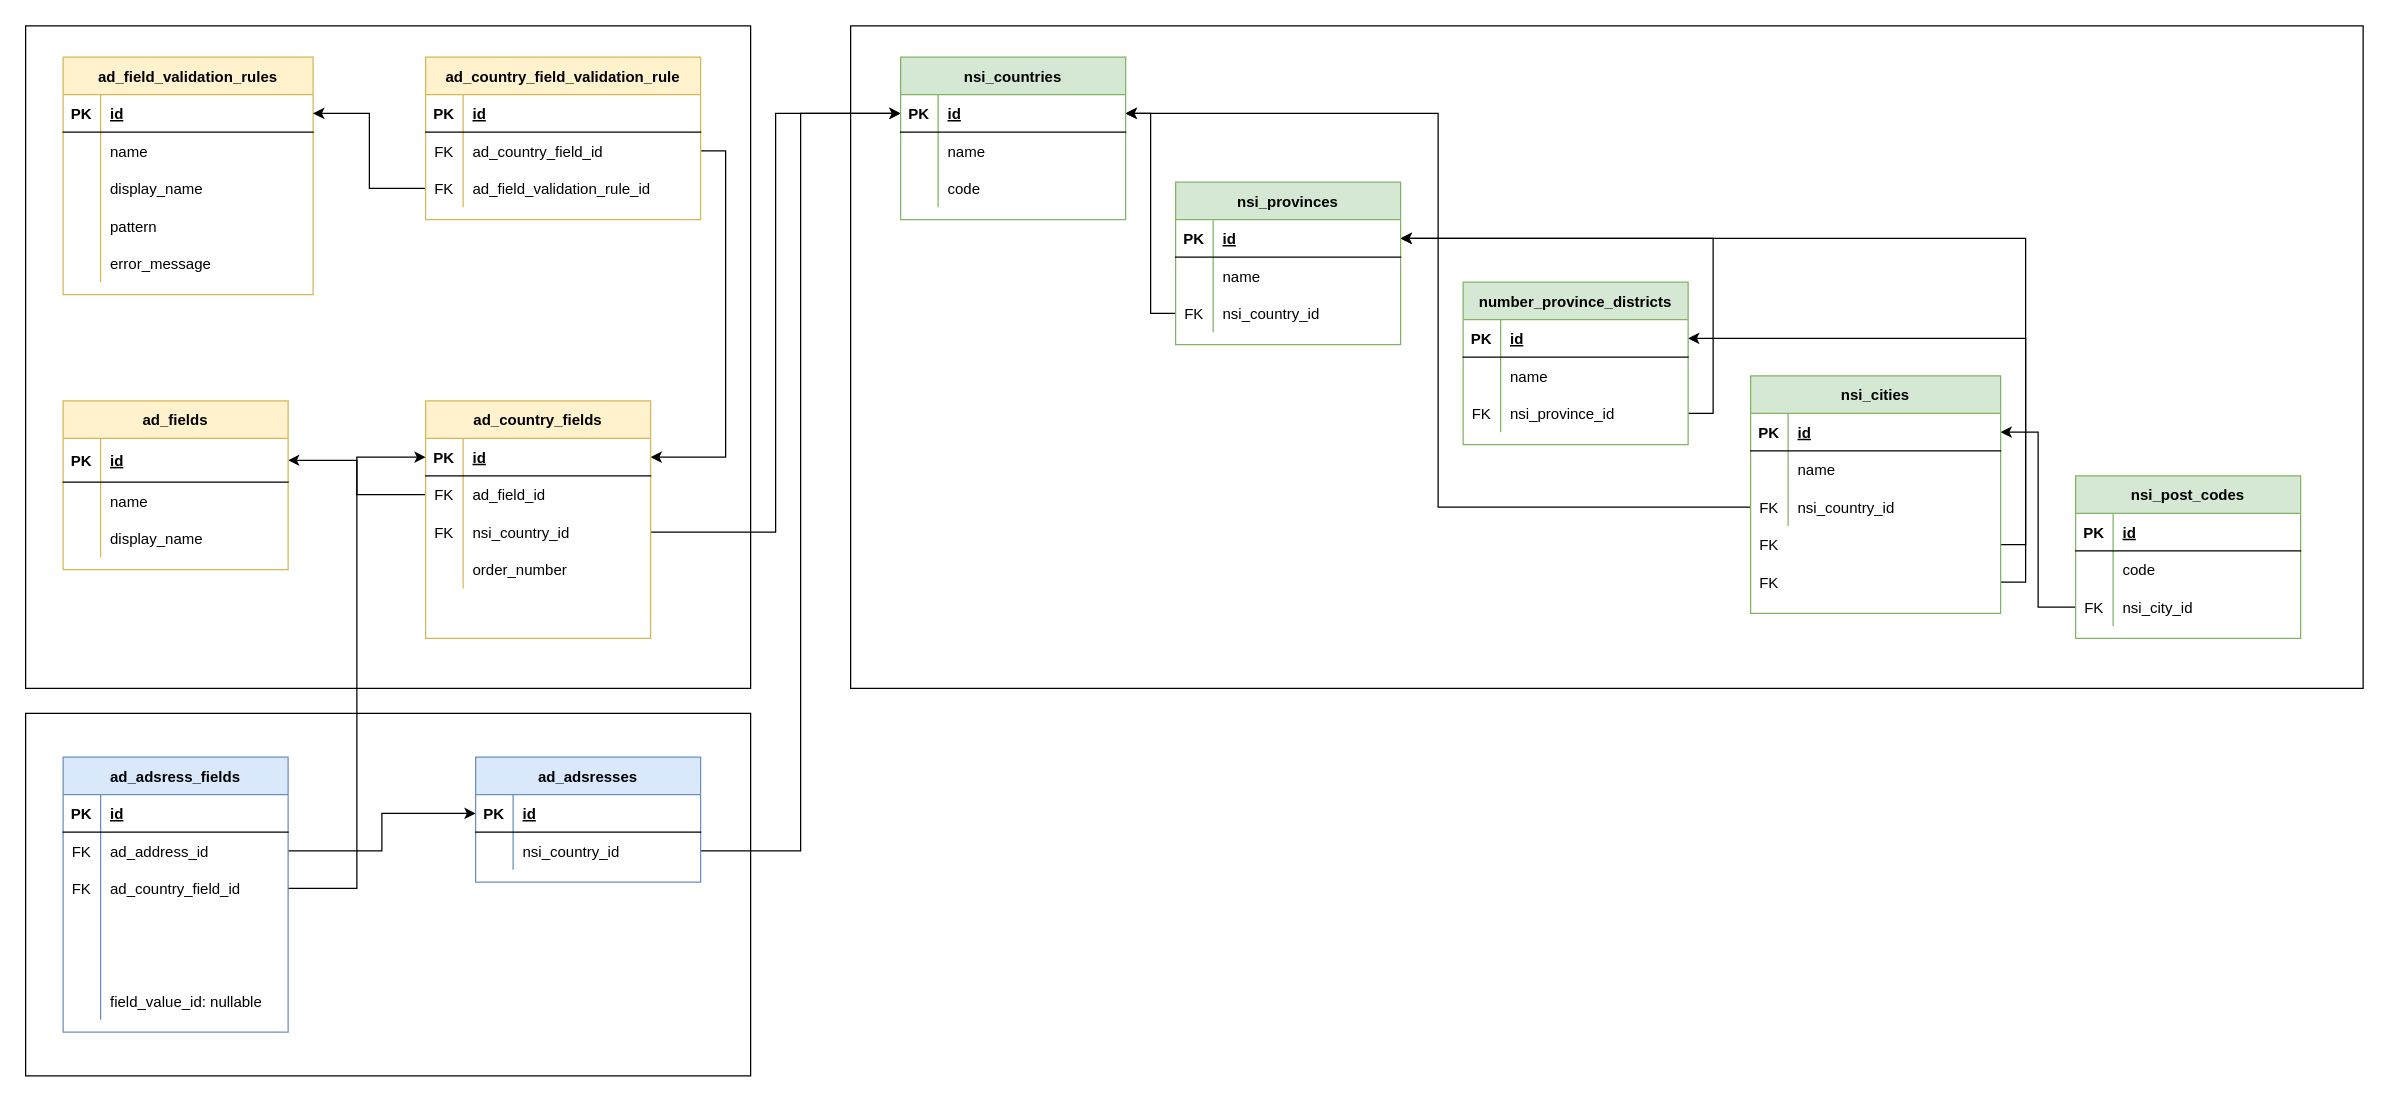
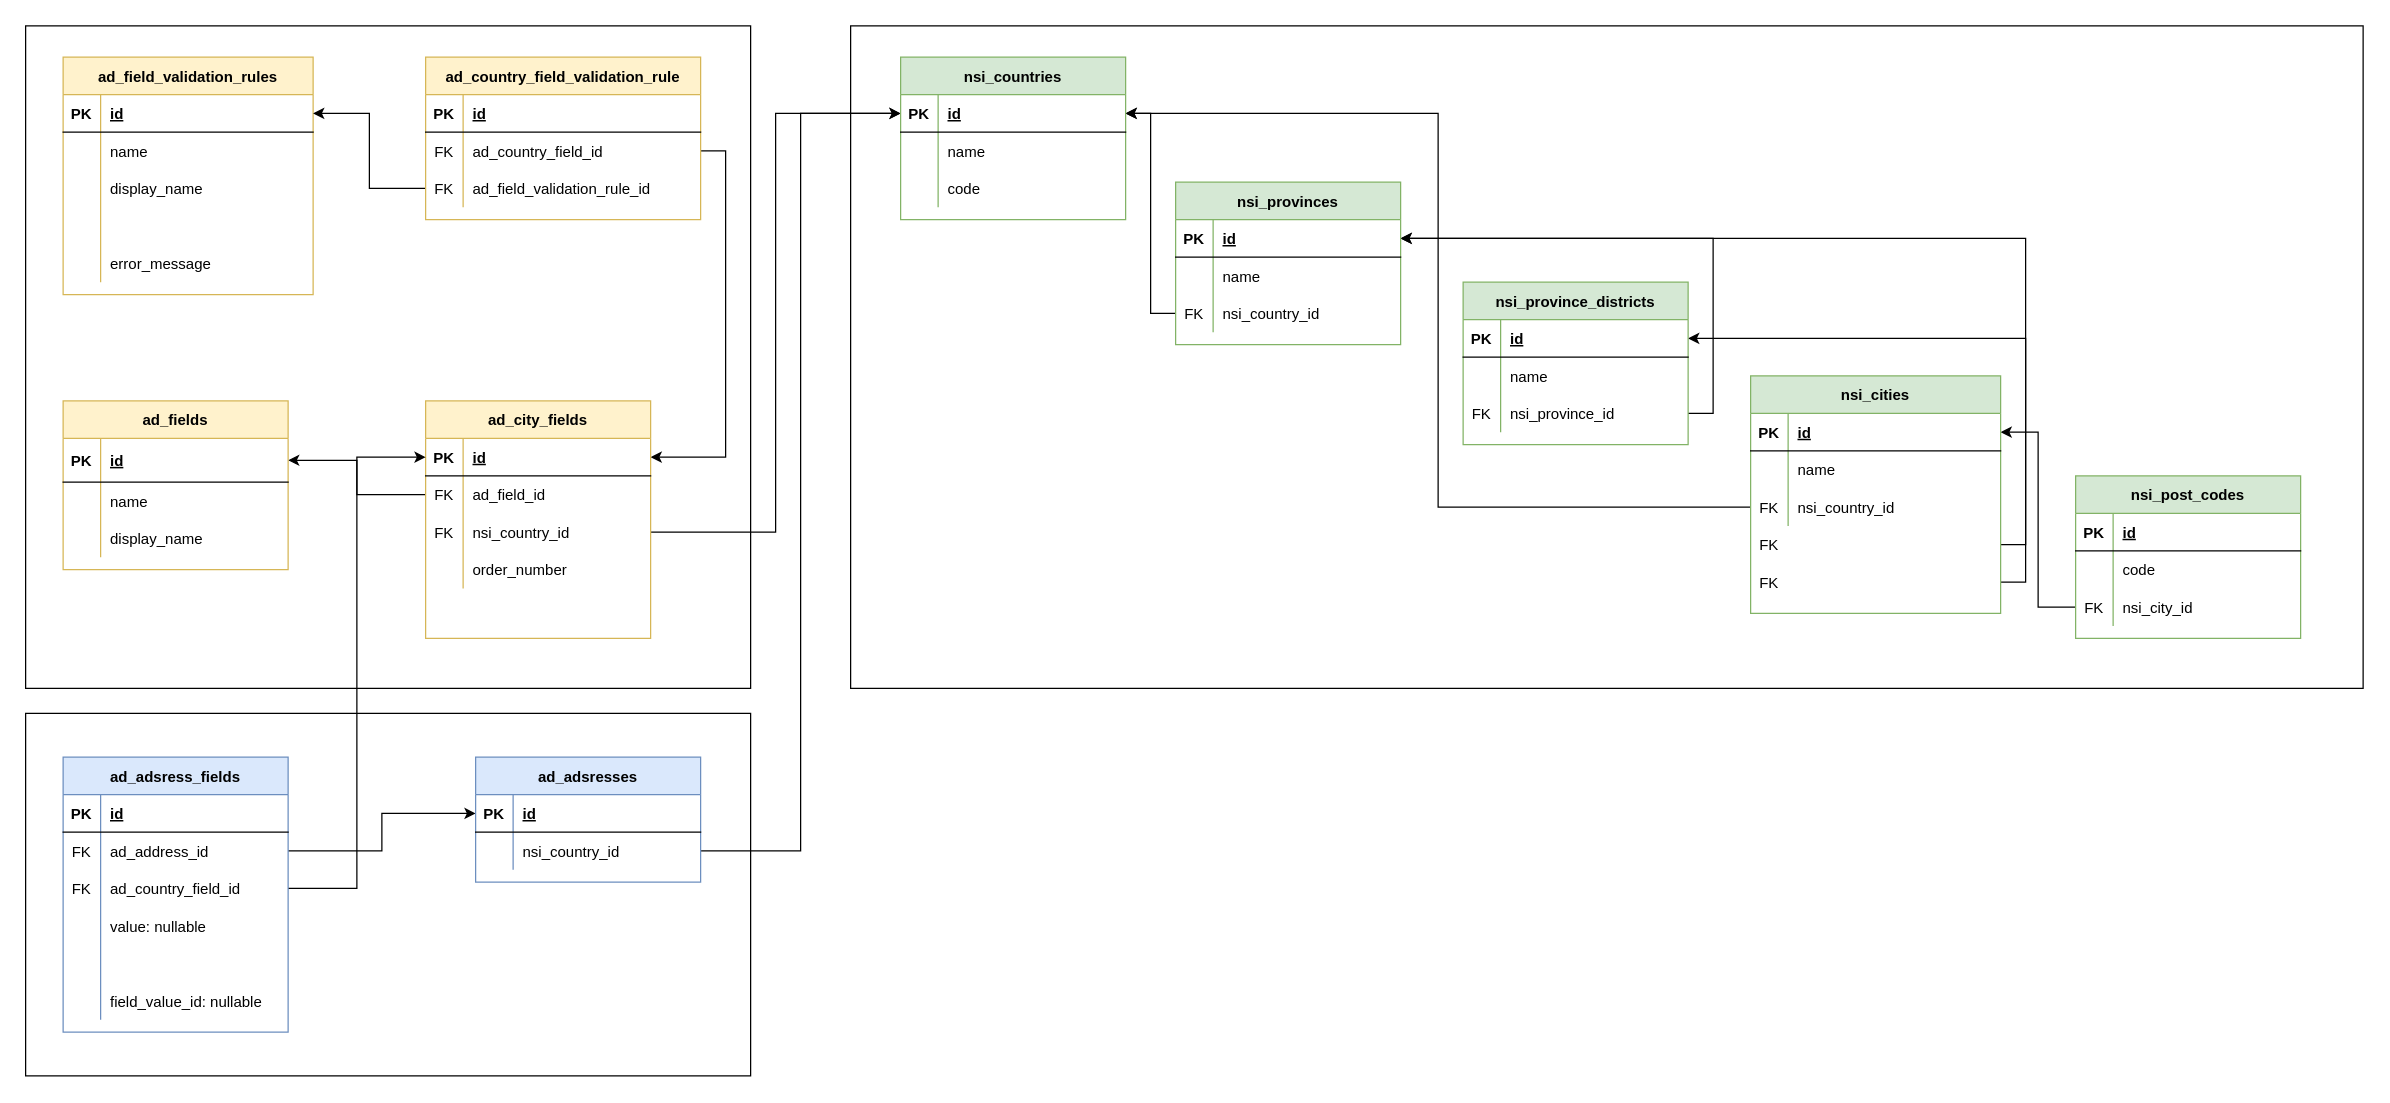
(207, 226) -> none
(1575, 301) -> (1575, 301)
(538, 420) -> (538, 420)
none -> (194, 926)
